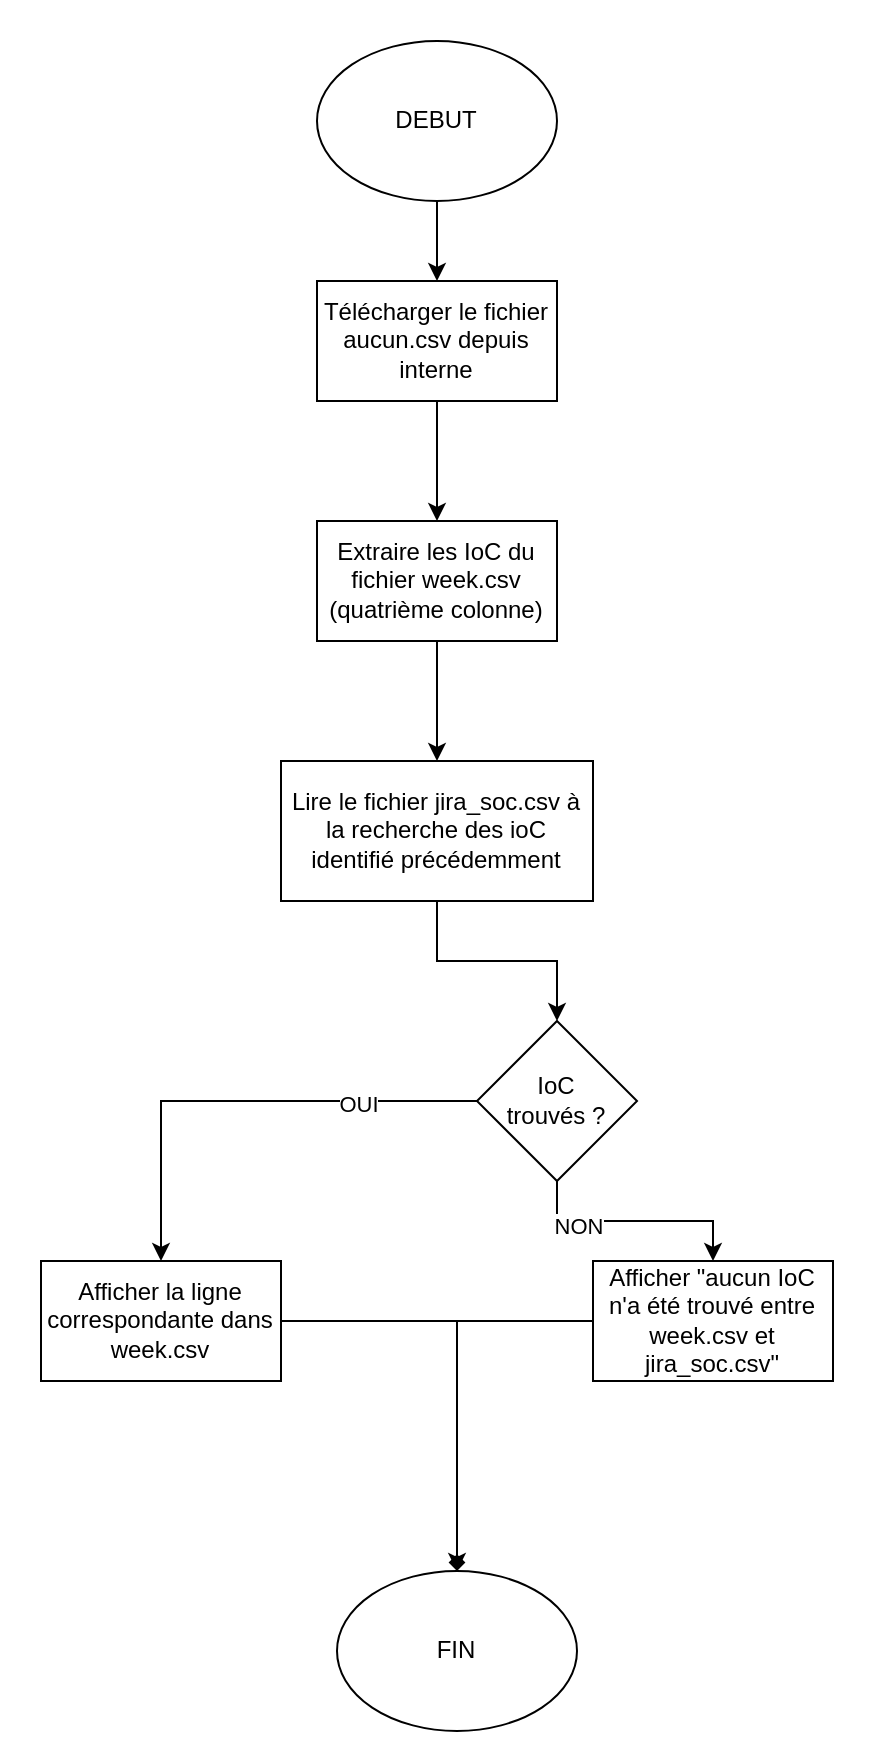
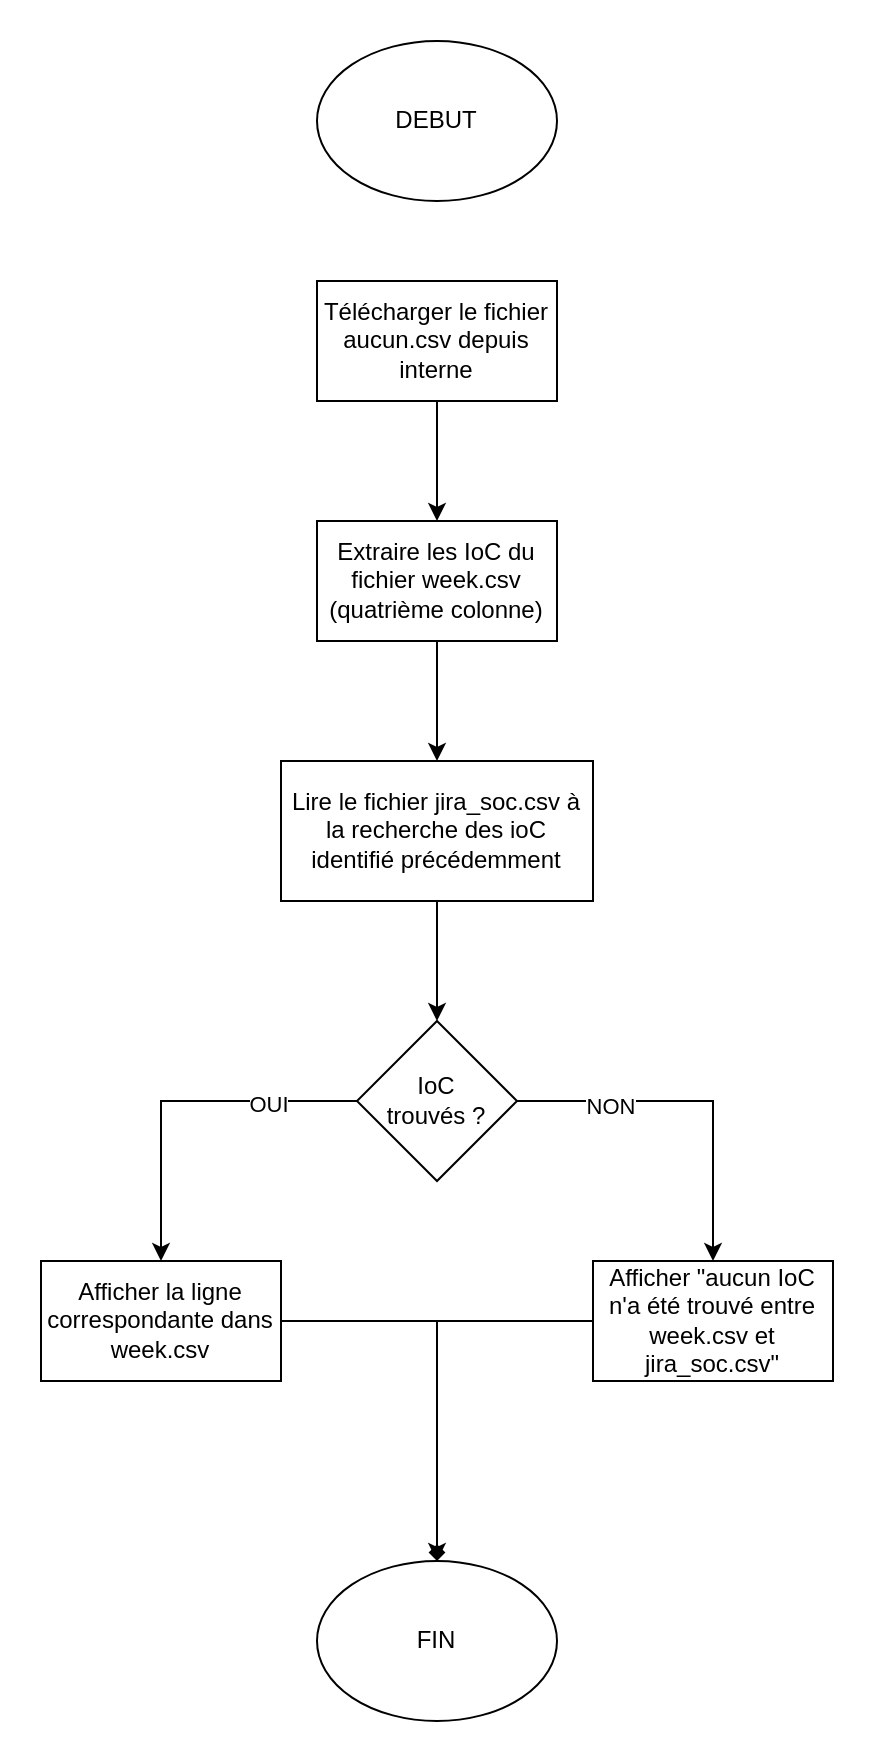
(437, 234) -> none
(557, 1101) -> (437, 1101)
(457, 1651) -> (437, 1641)
